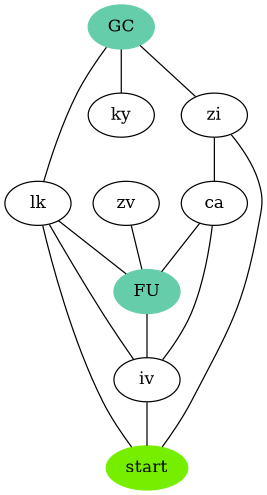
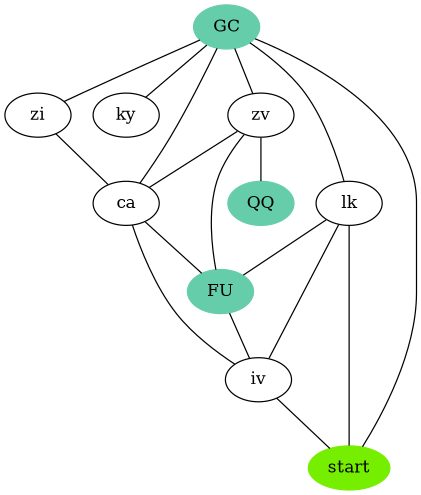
none -> (244, 71)
none -> (182, 117)
none -> (193, 159)
none -> (261, 203)
(241, 296) -> (417, 209)
